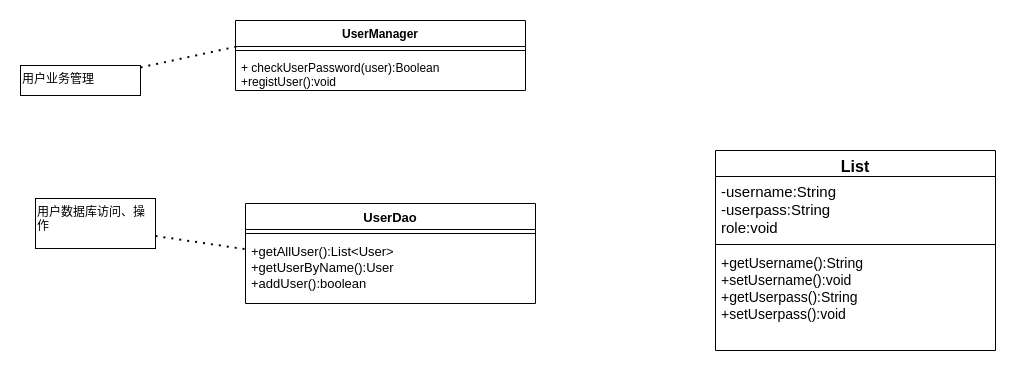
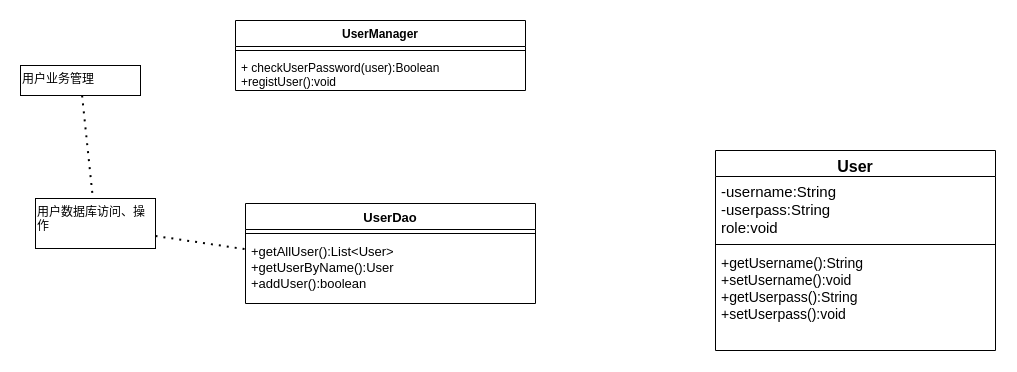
(187, 57) -> (87, 145)
(855, 167) -> (855, 167)
